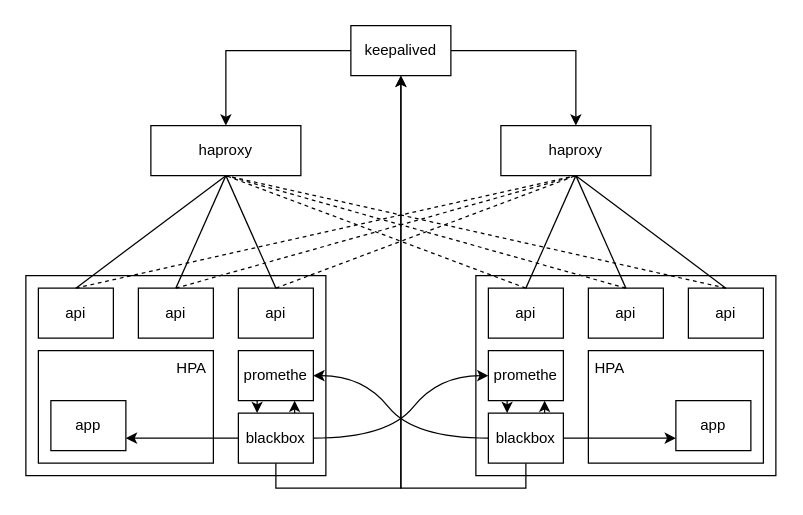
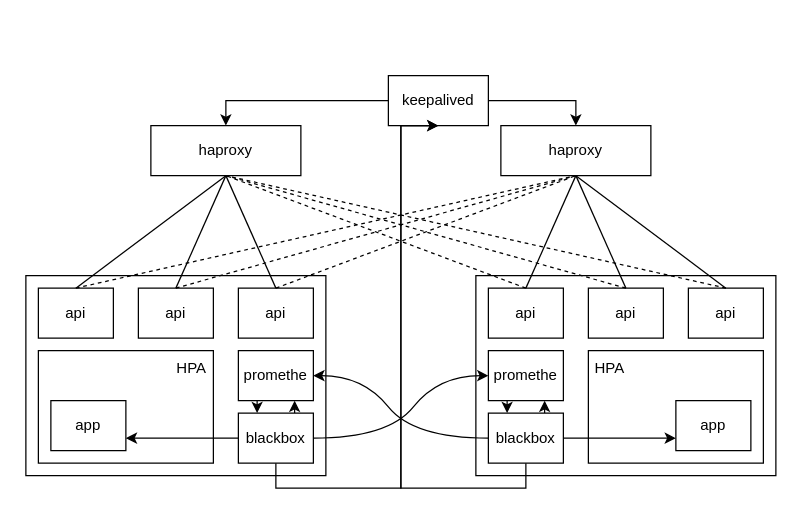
(401, 51) -> (438, 101)
